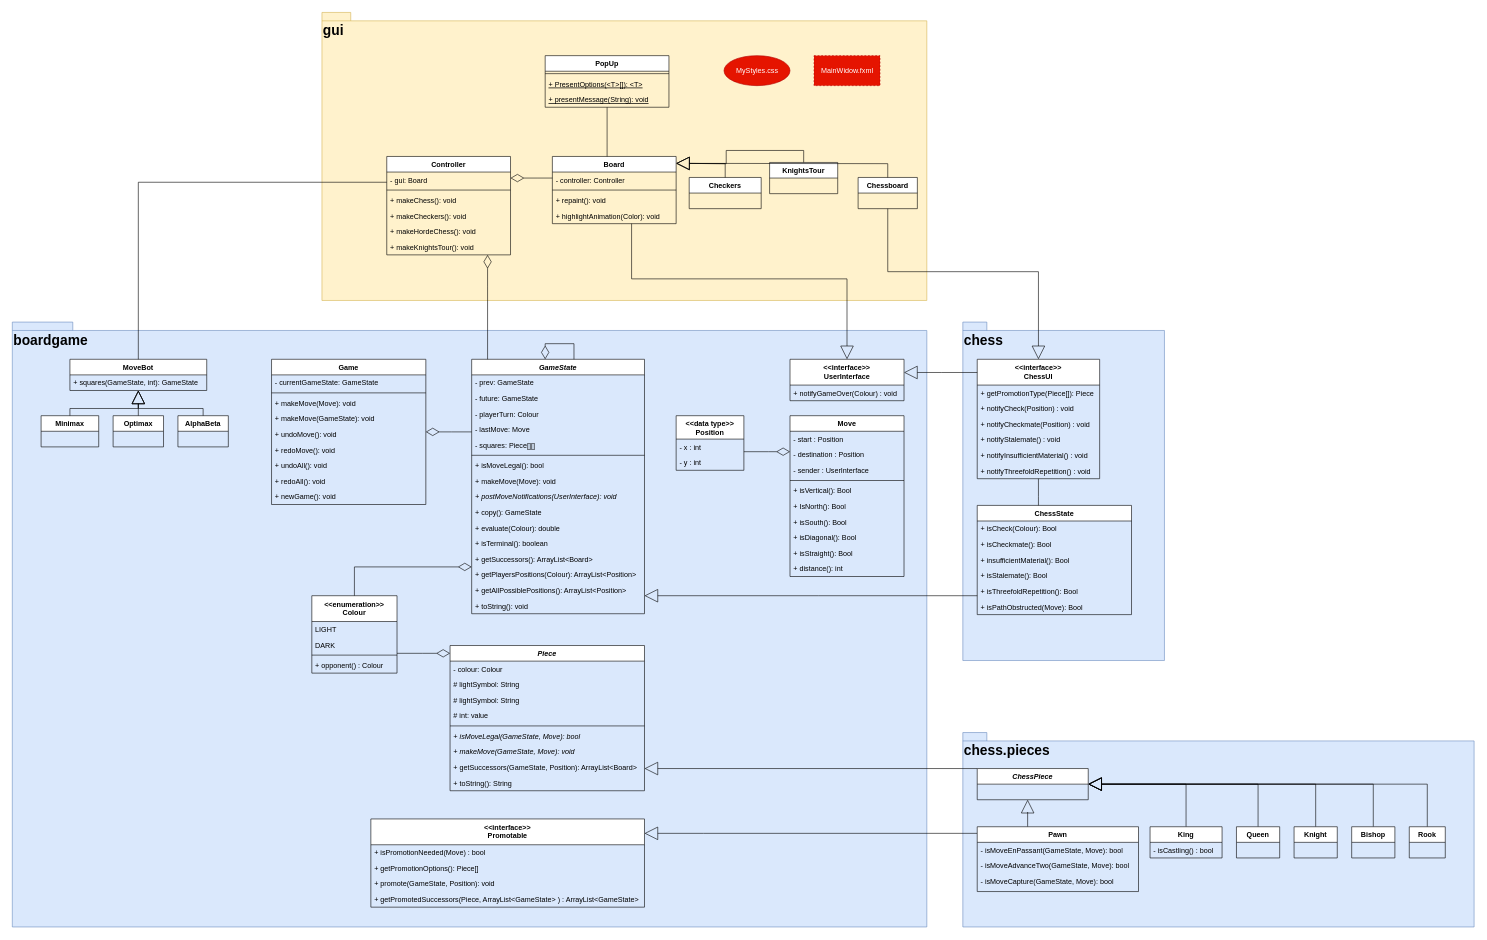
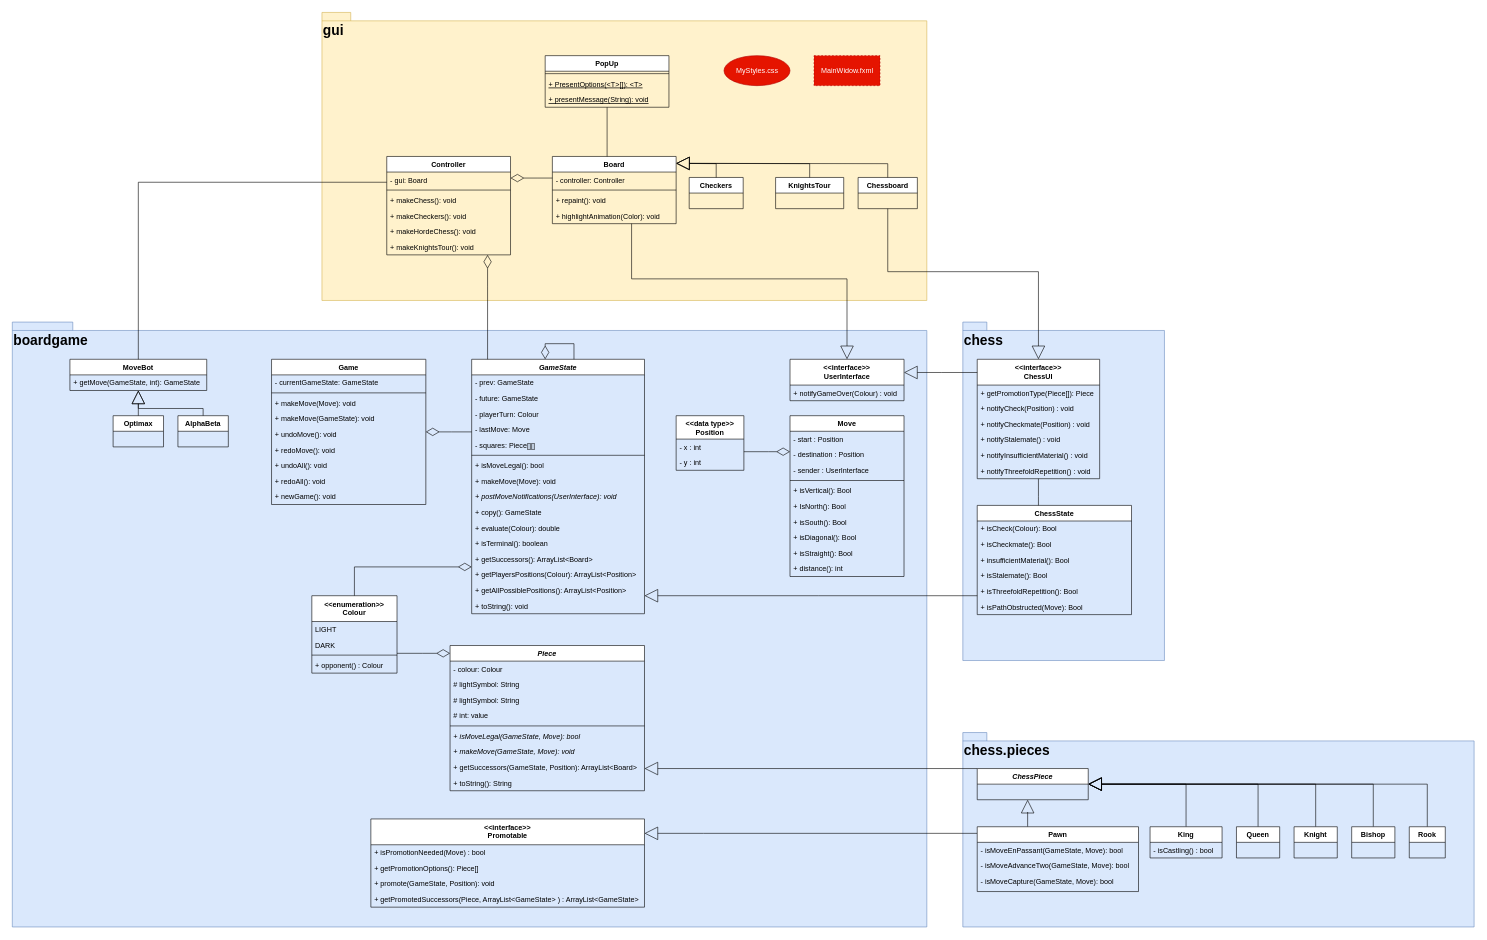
(804, 178) -> (810, 193)
(725, 193) -> (716, 193)
(140, 383) -> (140, 383)
(100, 408) -> none
(70, 431) -> none
